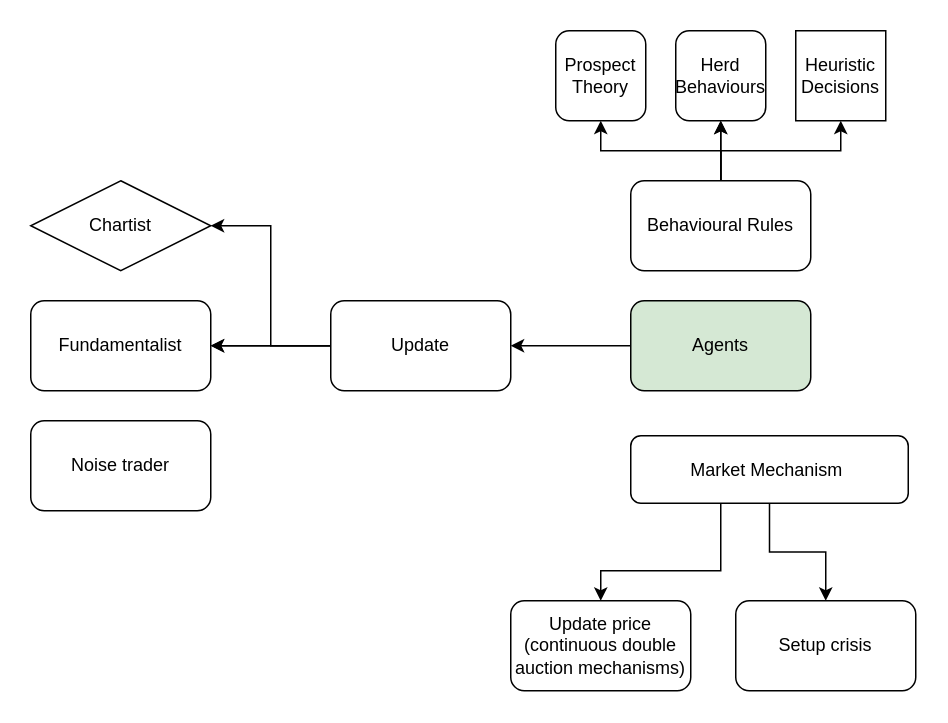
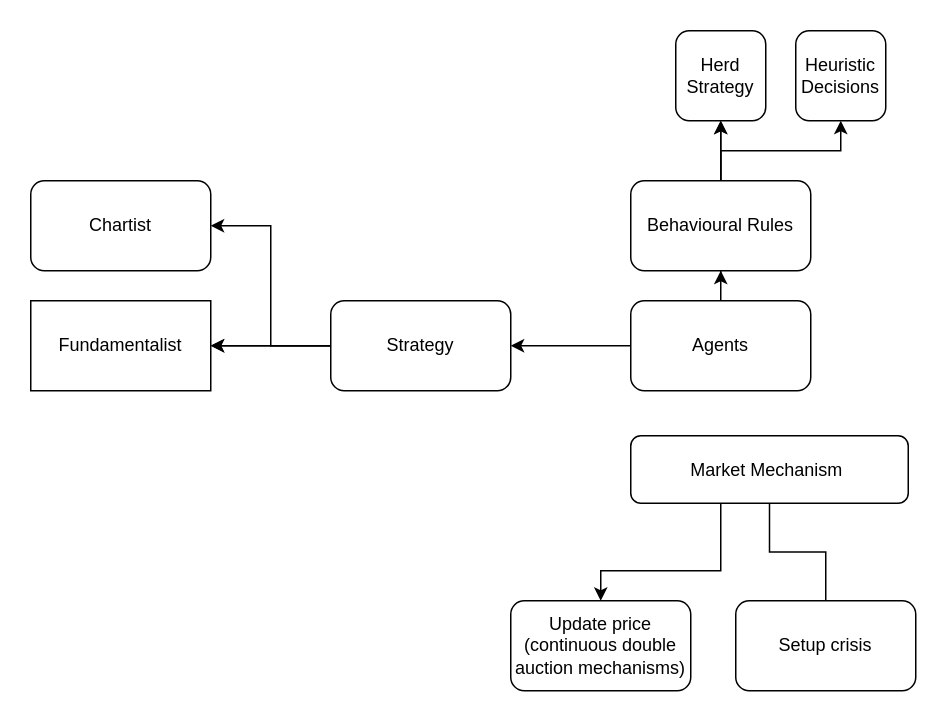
(601, 76) -> none
(721, 76) -> (721, 76)
(841, 76) -> (841, 76)
(649, 151) -> none
(121, 226) -> (121, 226)
none -> (721, 281)
(121, 346) -> (121, 346)
(421, 346) -> (421, 346)
(721, 346) -> (721, 346)
(121, 466) -> none
(826, 589) -> (826, 593)
